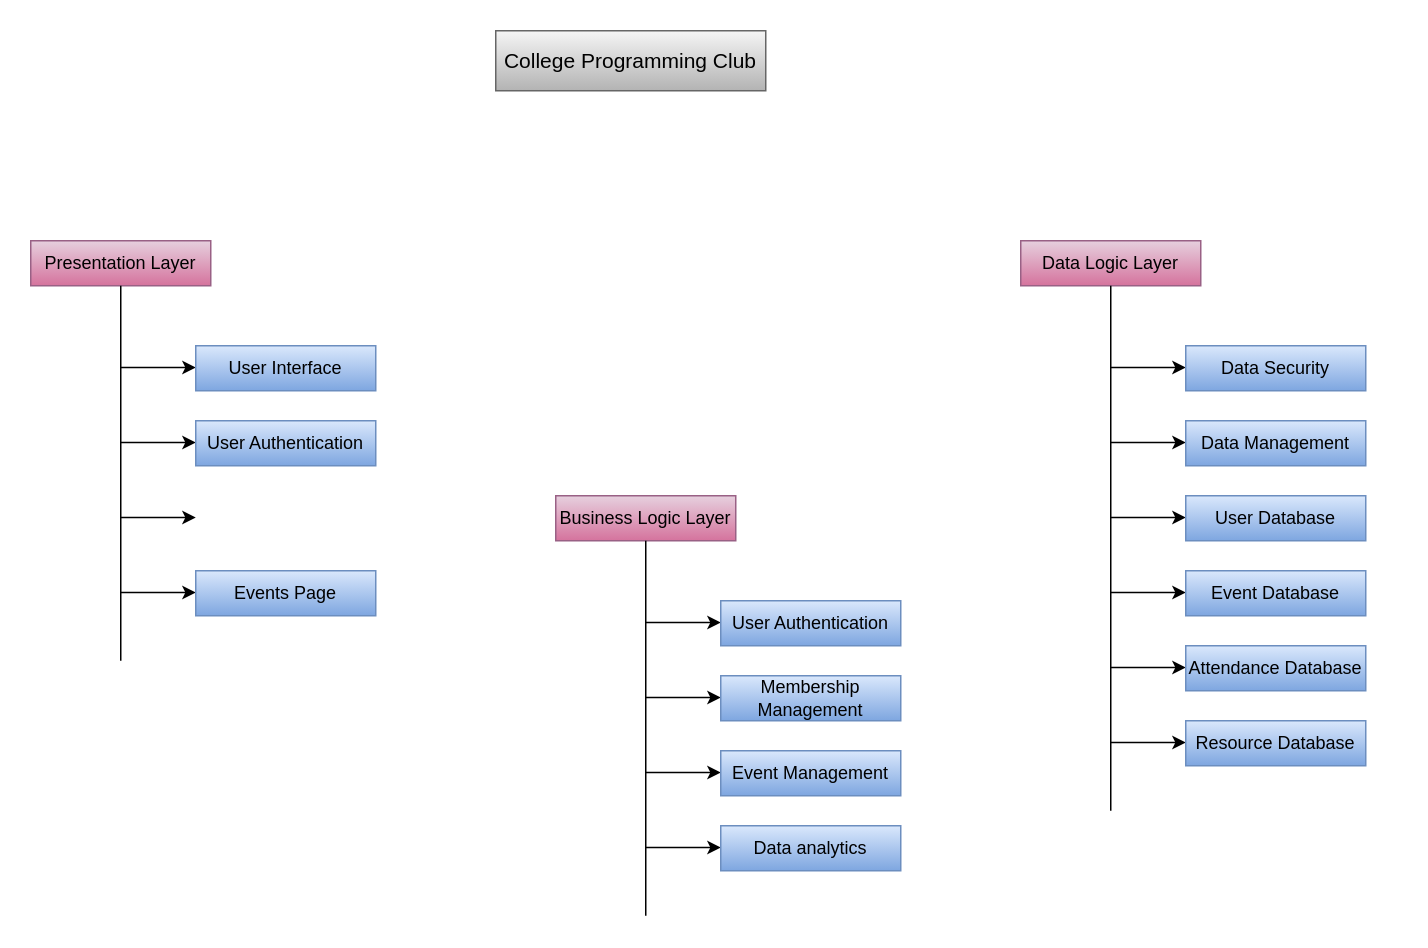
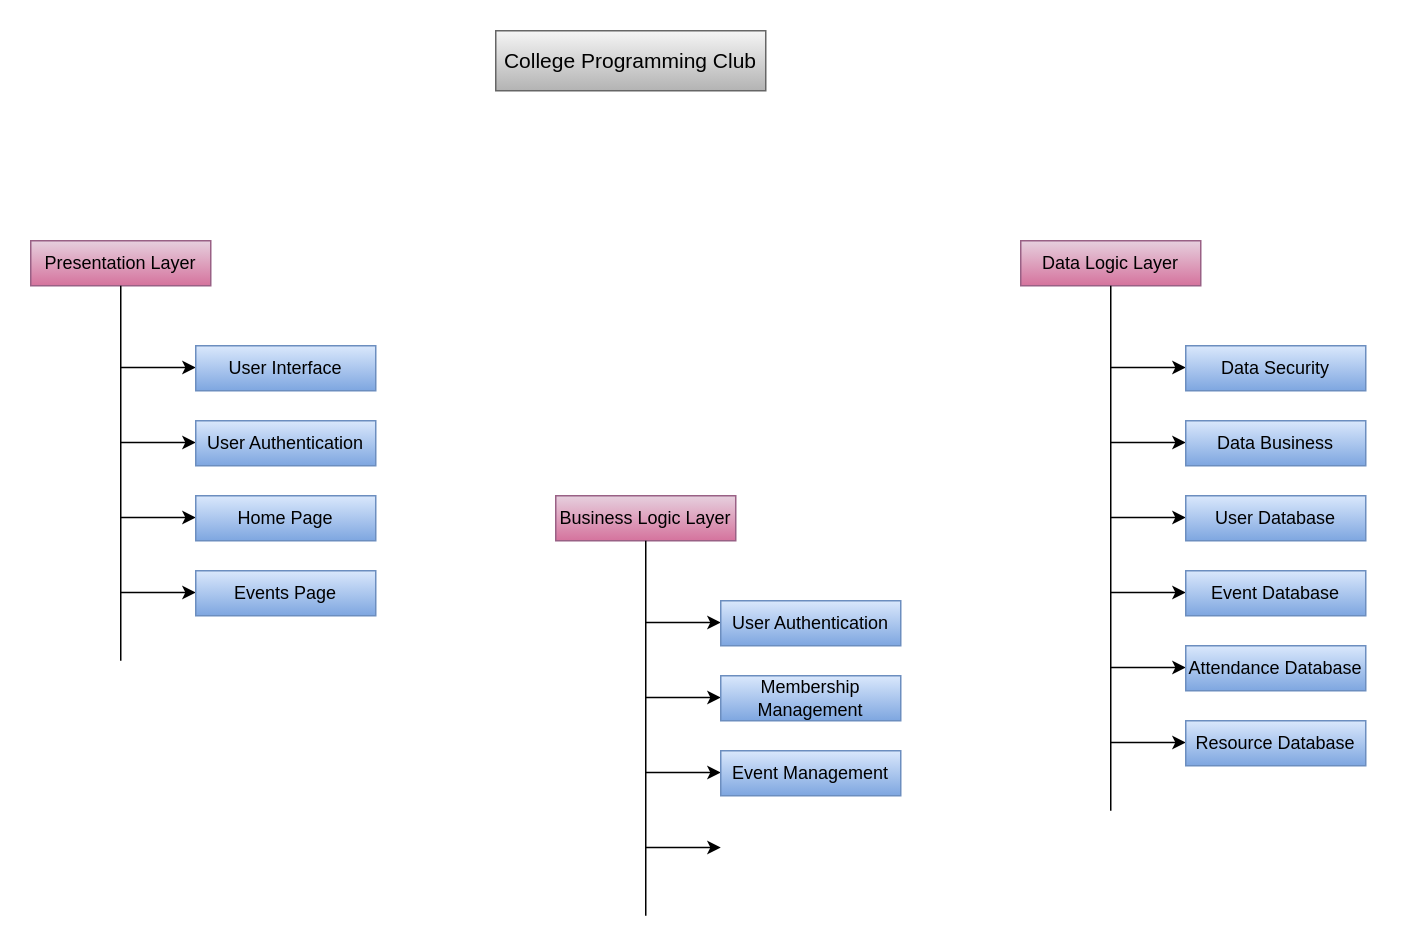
(1276, 443) -> (1276, 443)
none -> (286, 518)
(811, 848) -> none
